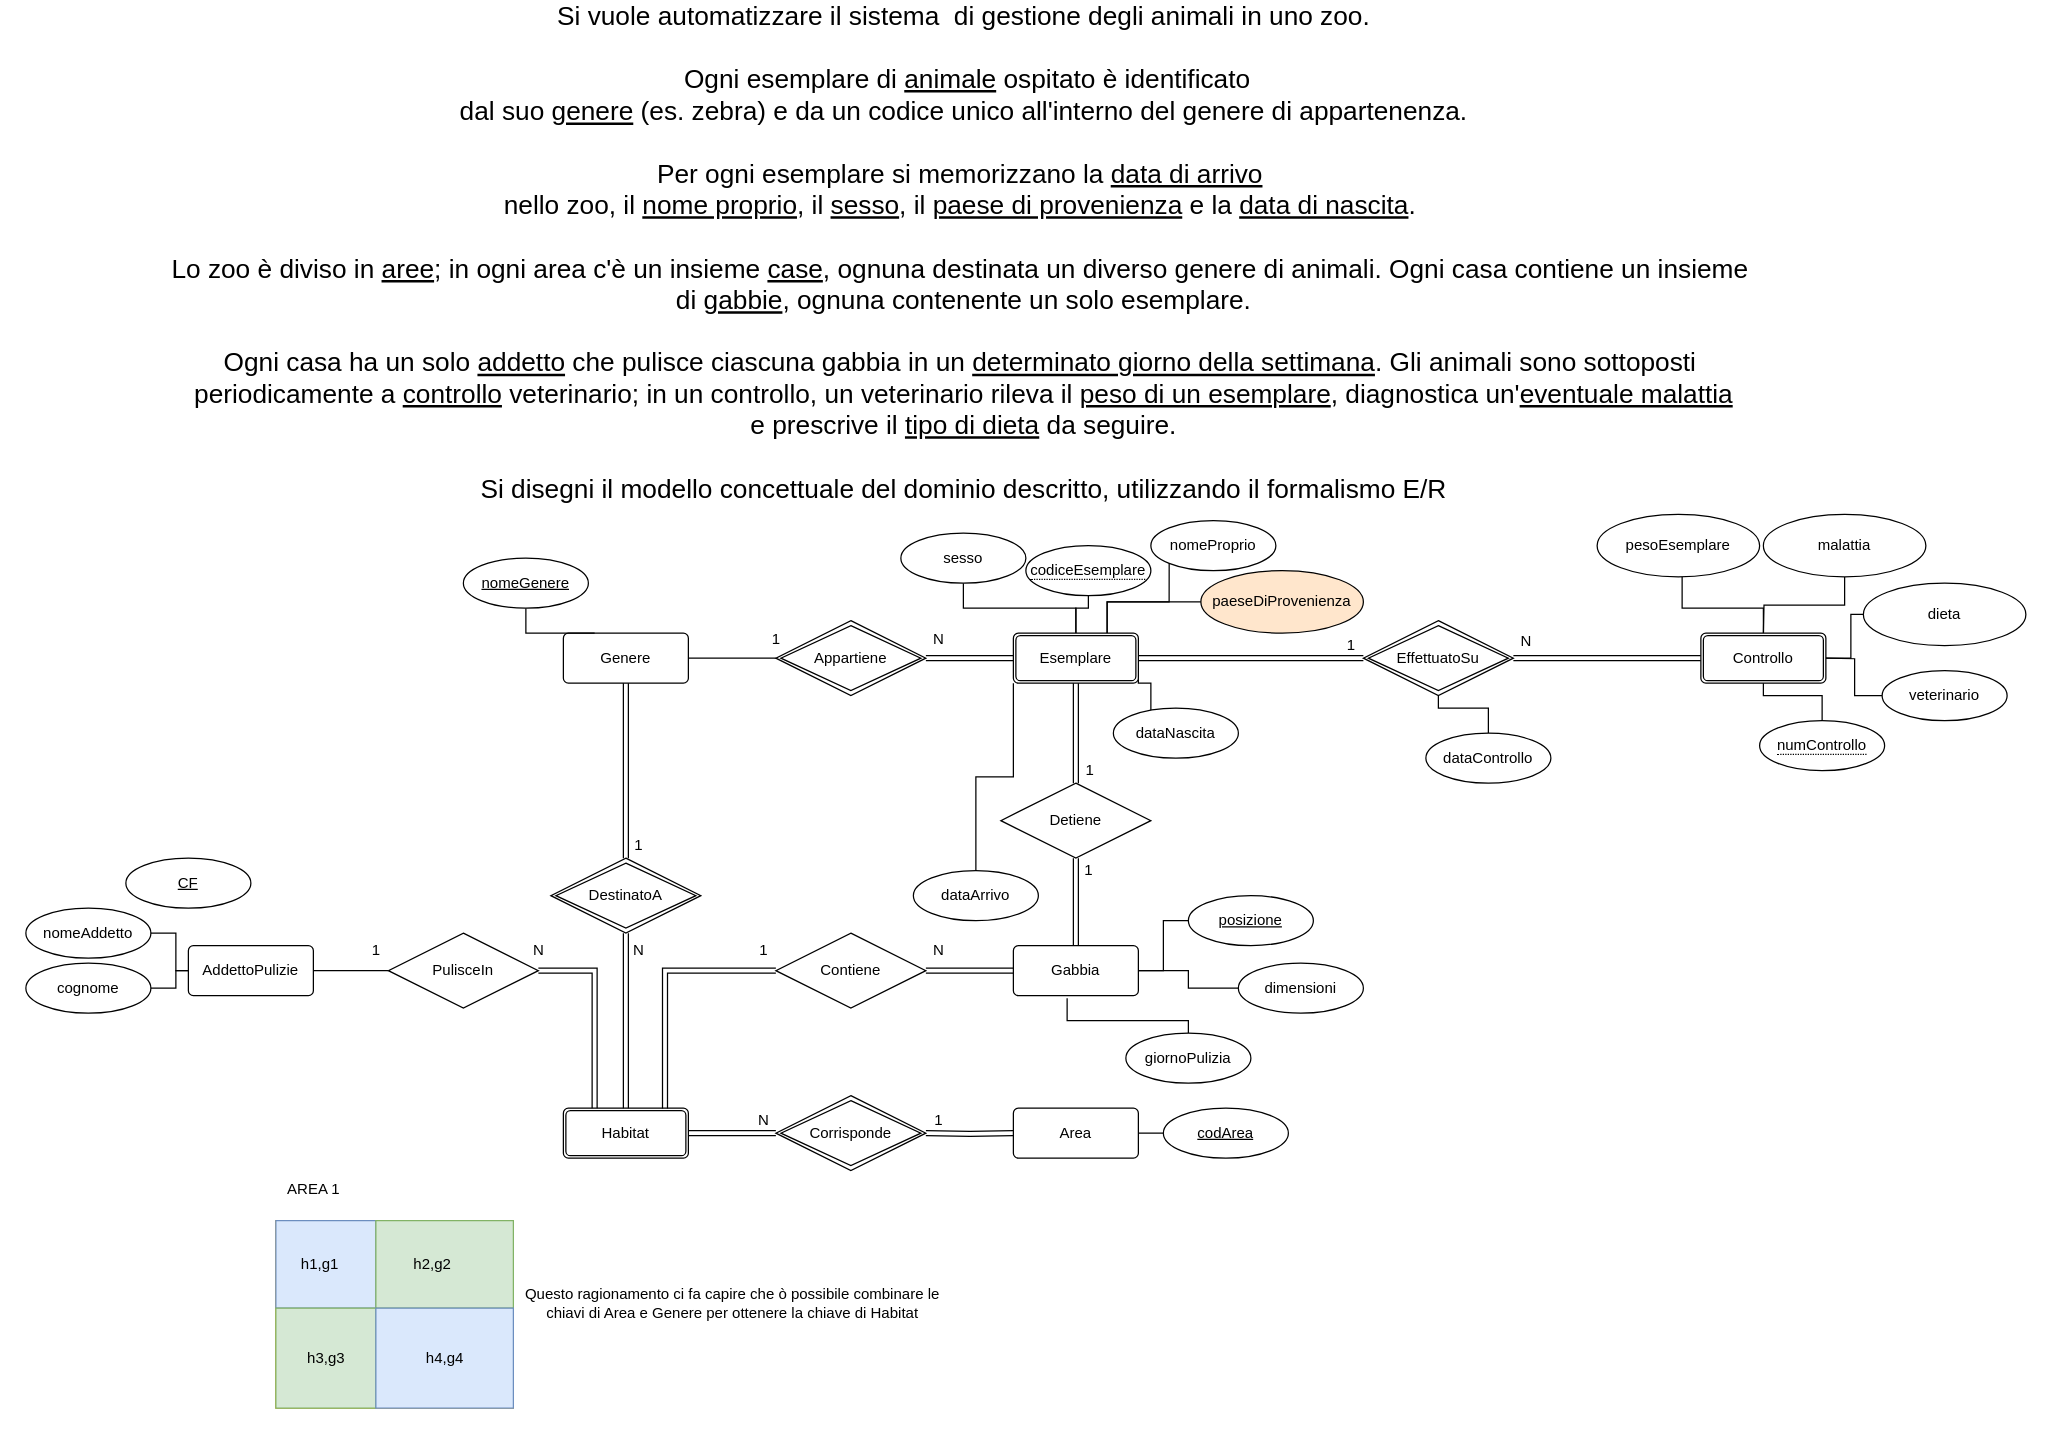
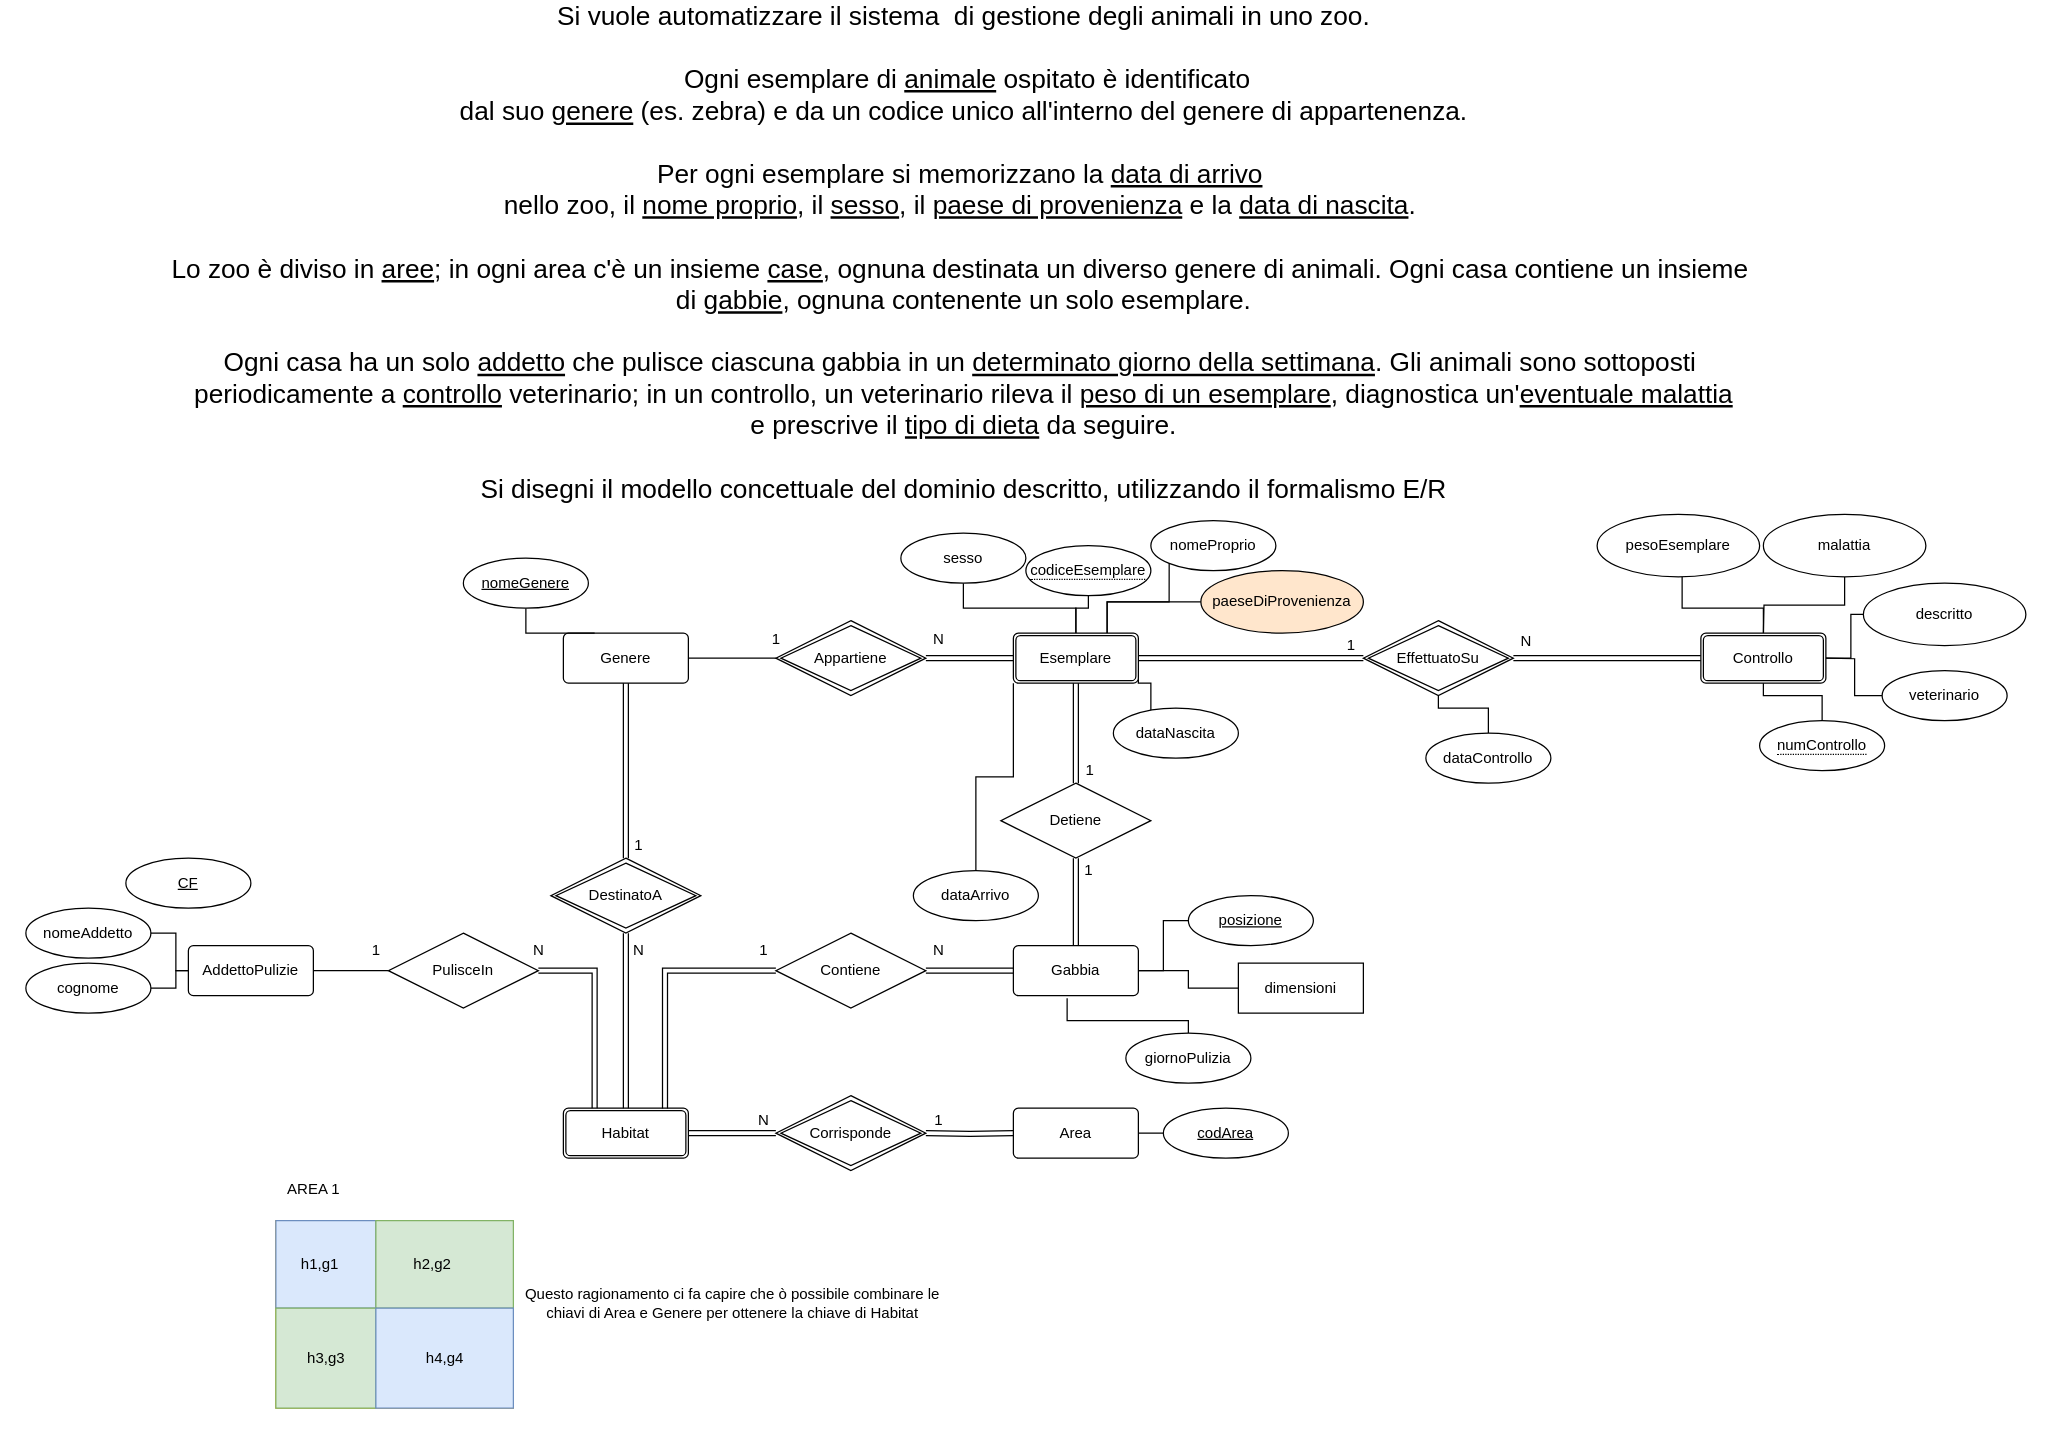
(1944, 614) -> (1944, 614)
(1301, 988) -> (1301, 988)
